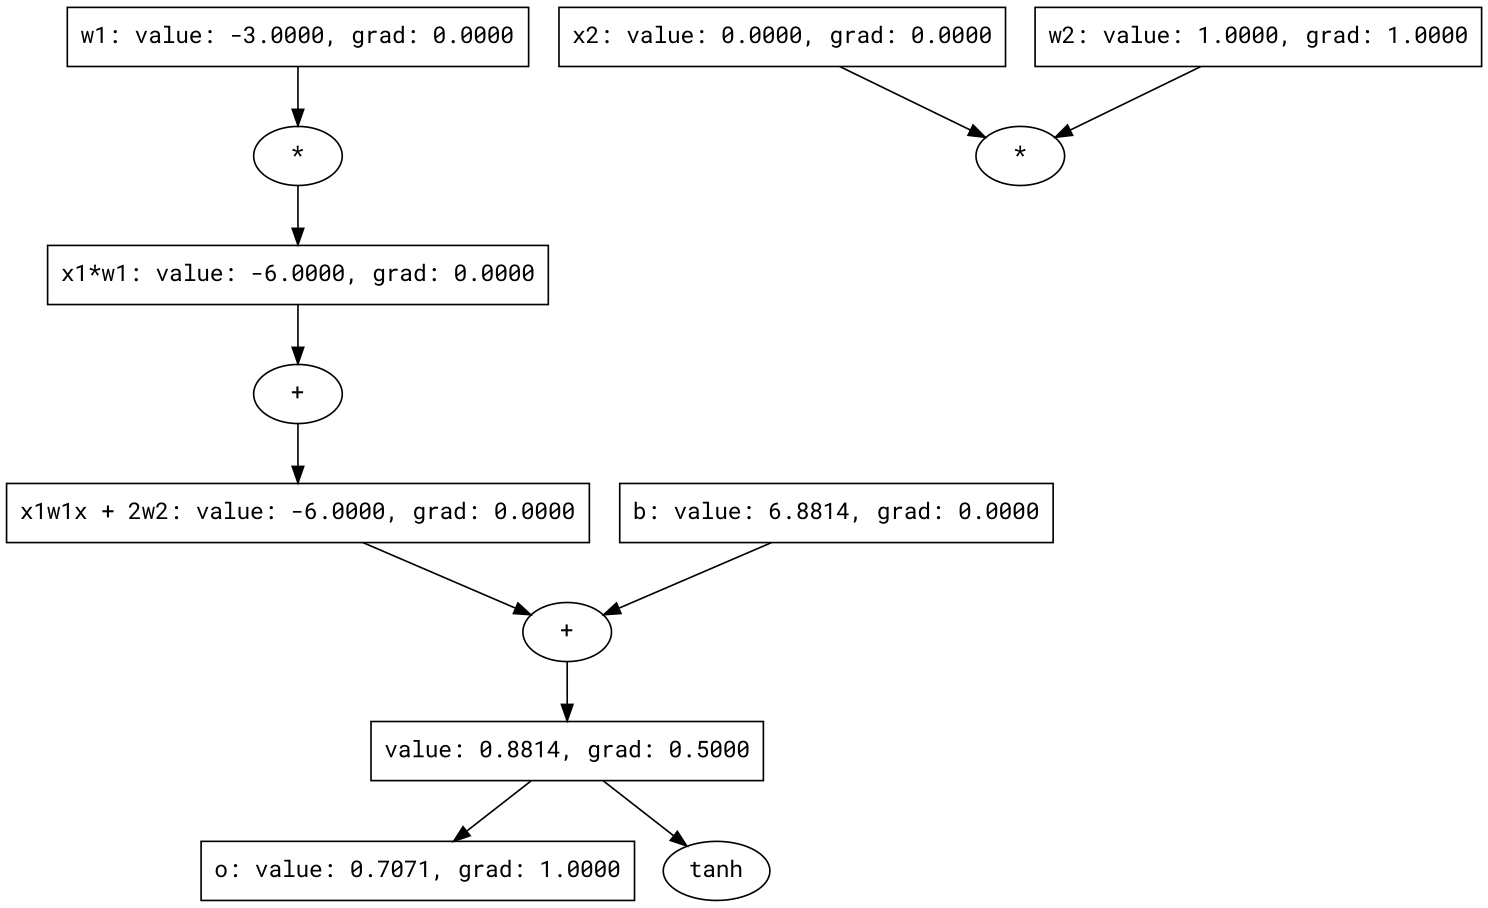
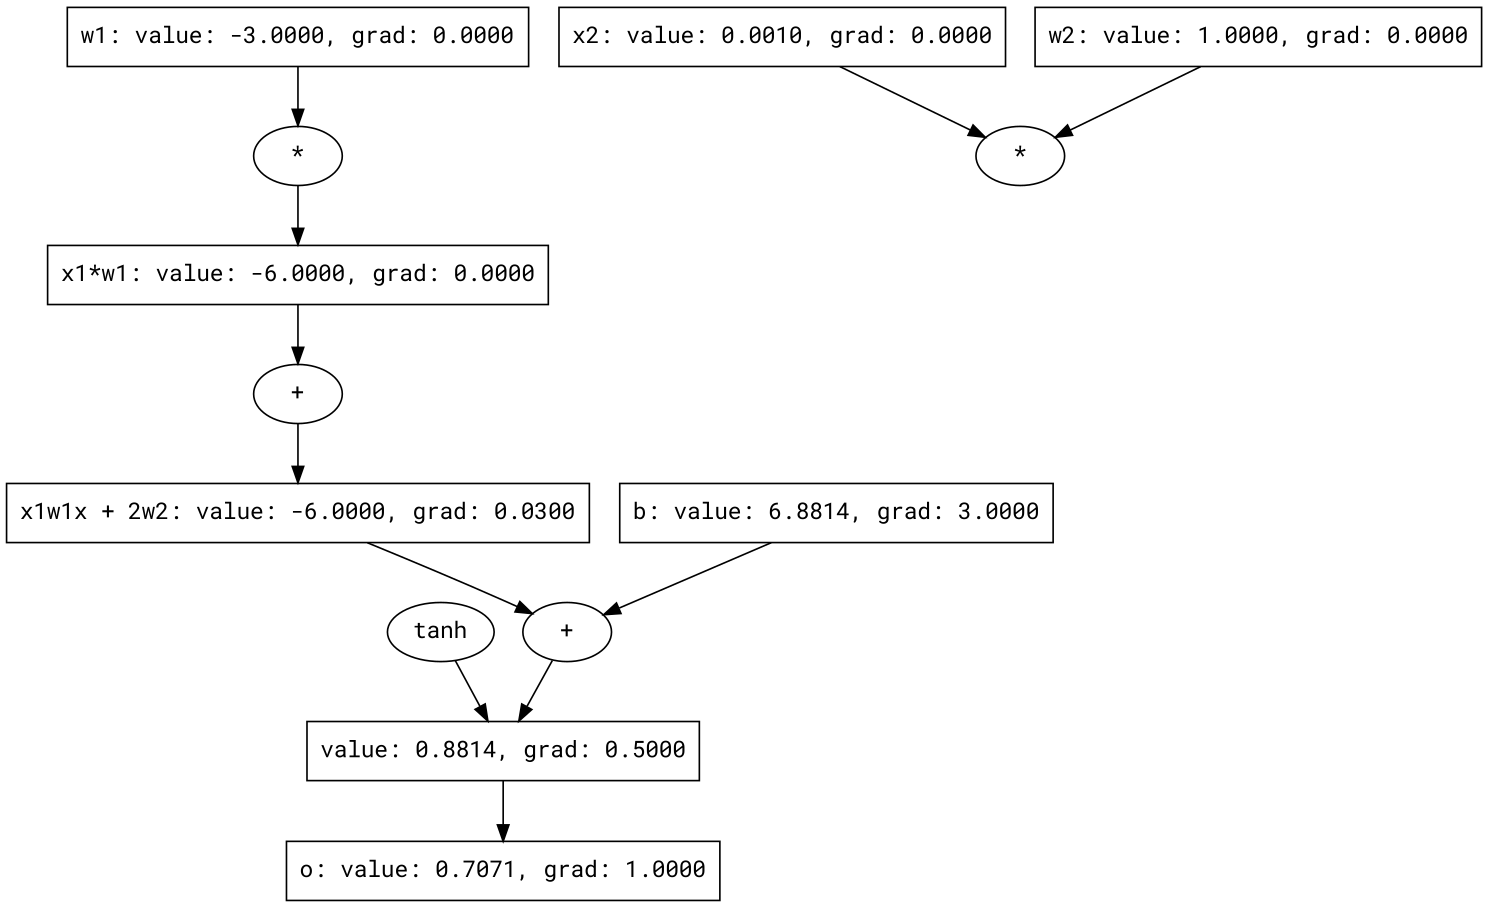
(782, 37) -> (782, 37)
(1258, 37) -> (1258, 37)
(298, 513) -> (298, 513)
(836, 513) -> (836, 513)
(638, 808) -> (468, 683)
